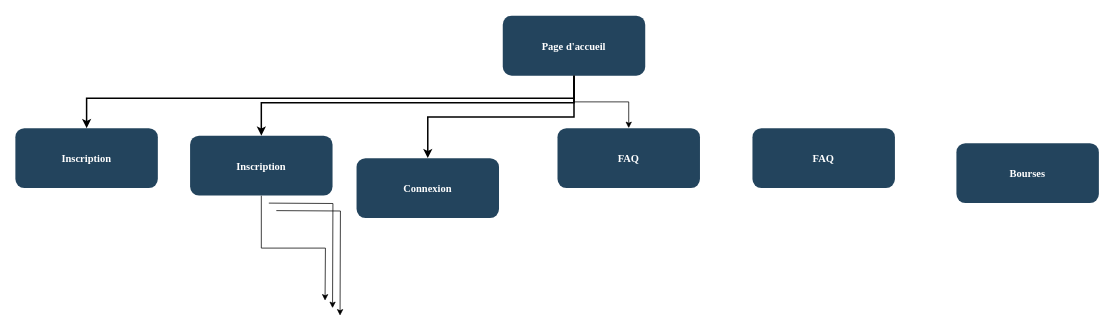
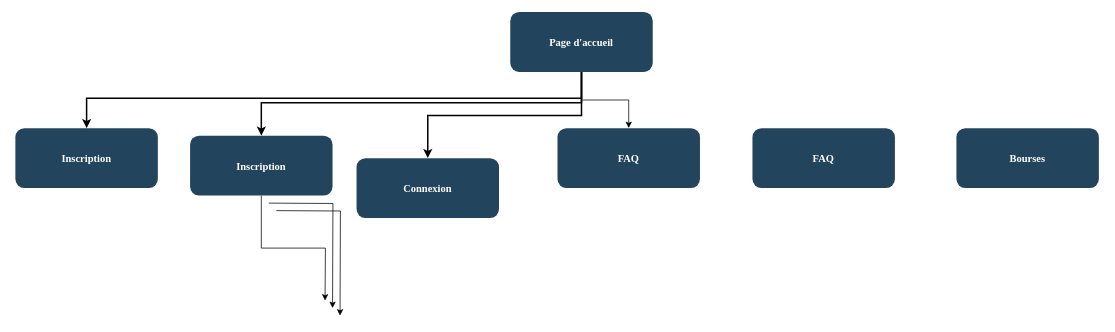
(574, 45) -> (582, 42)
(1028, 173) -> (1028, 158)
